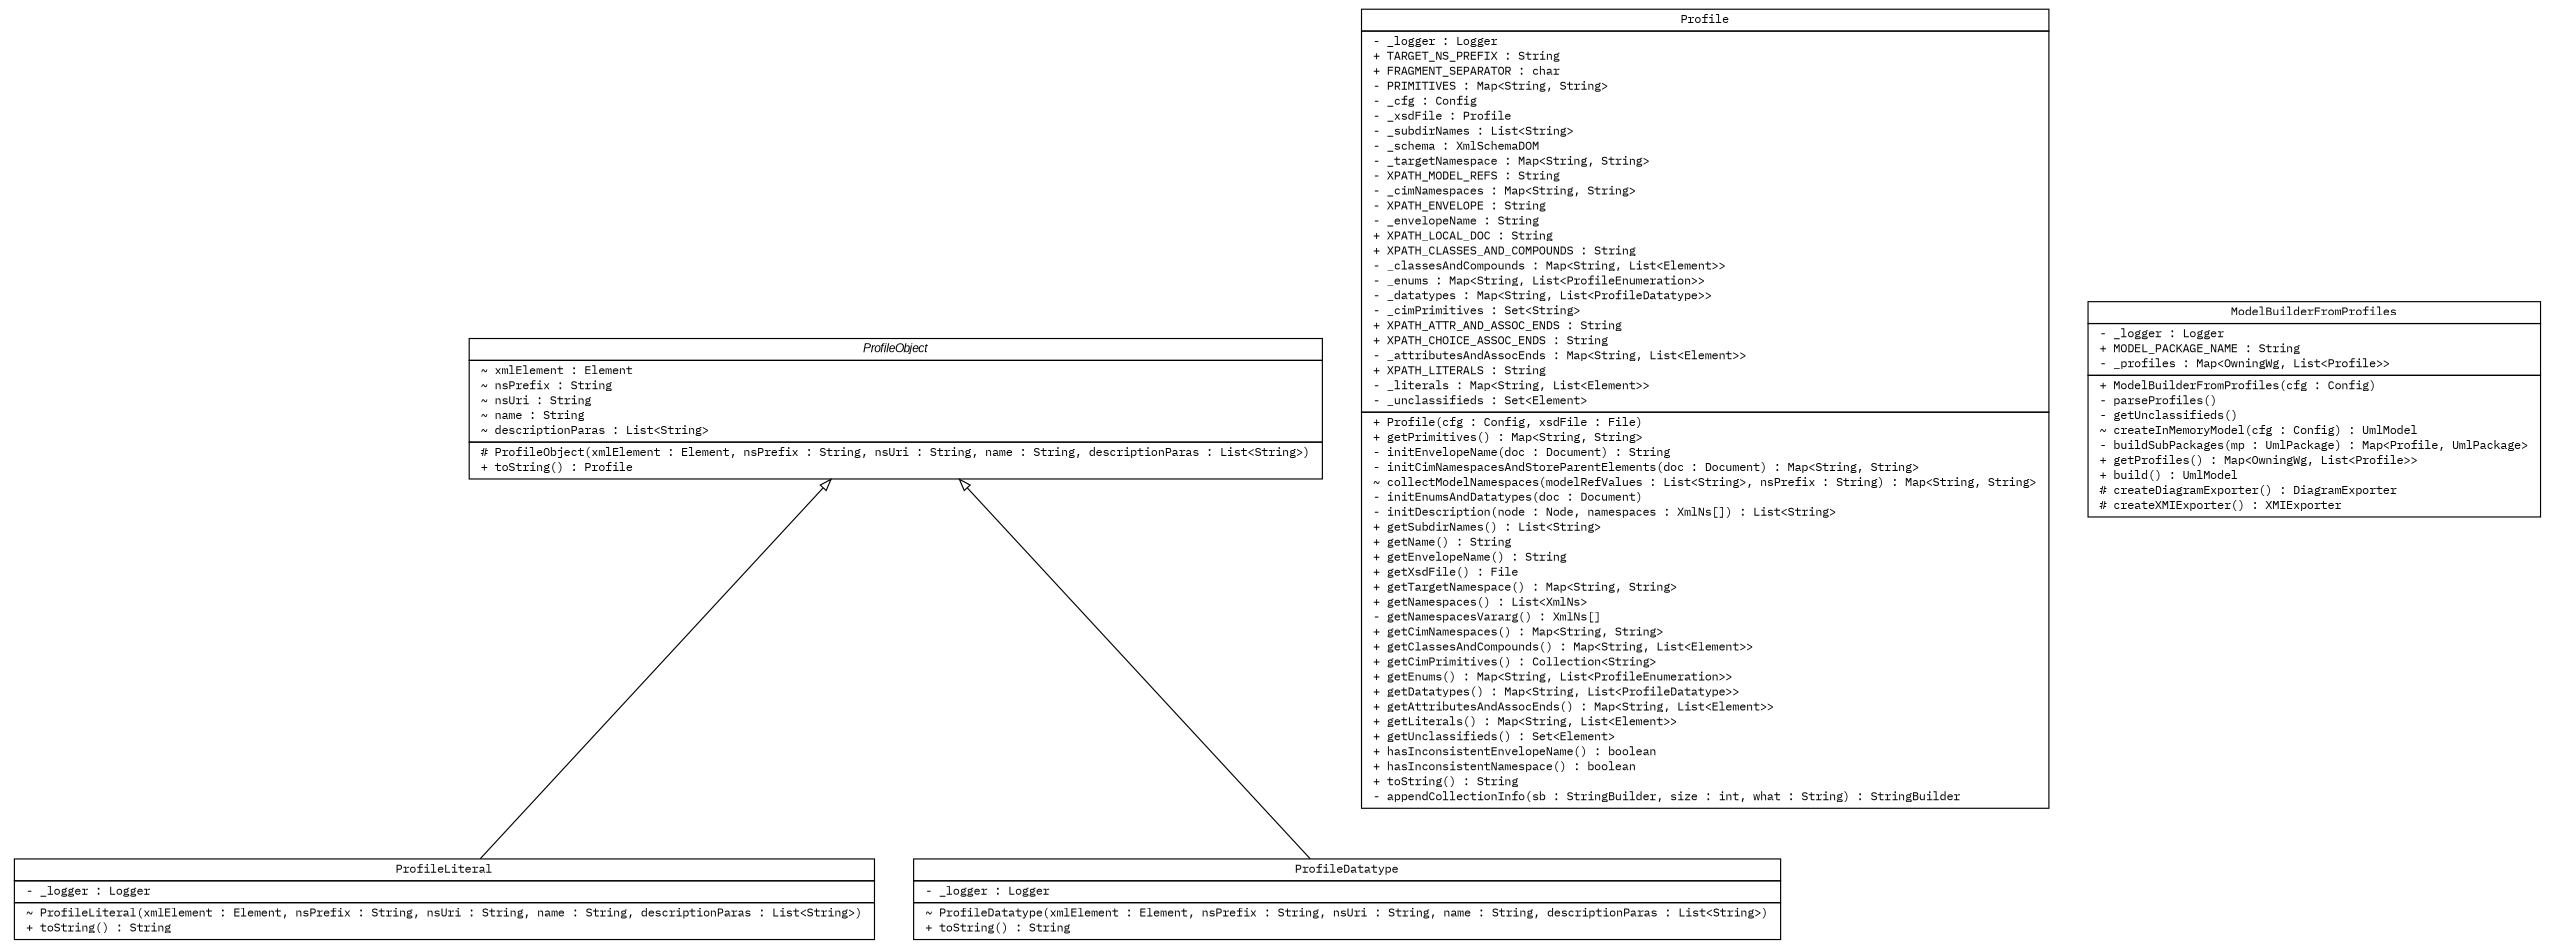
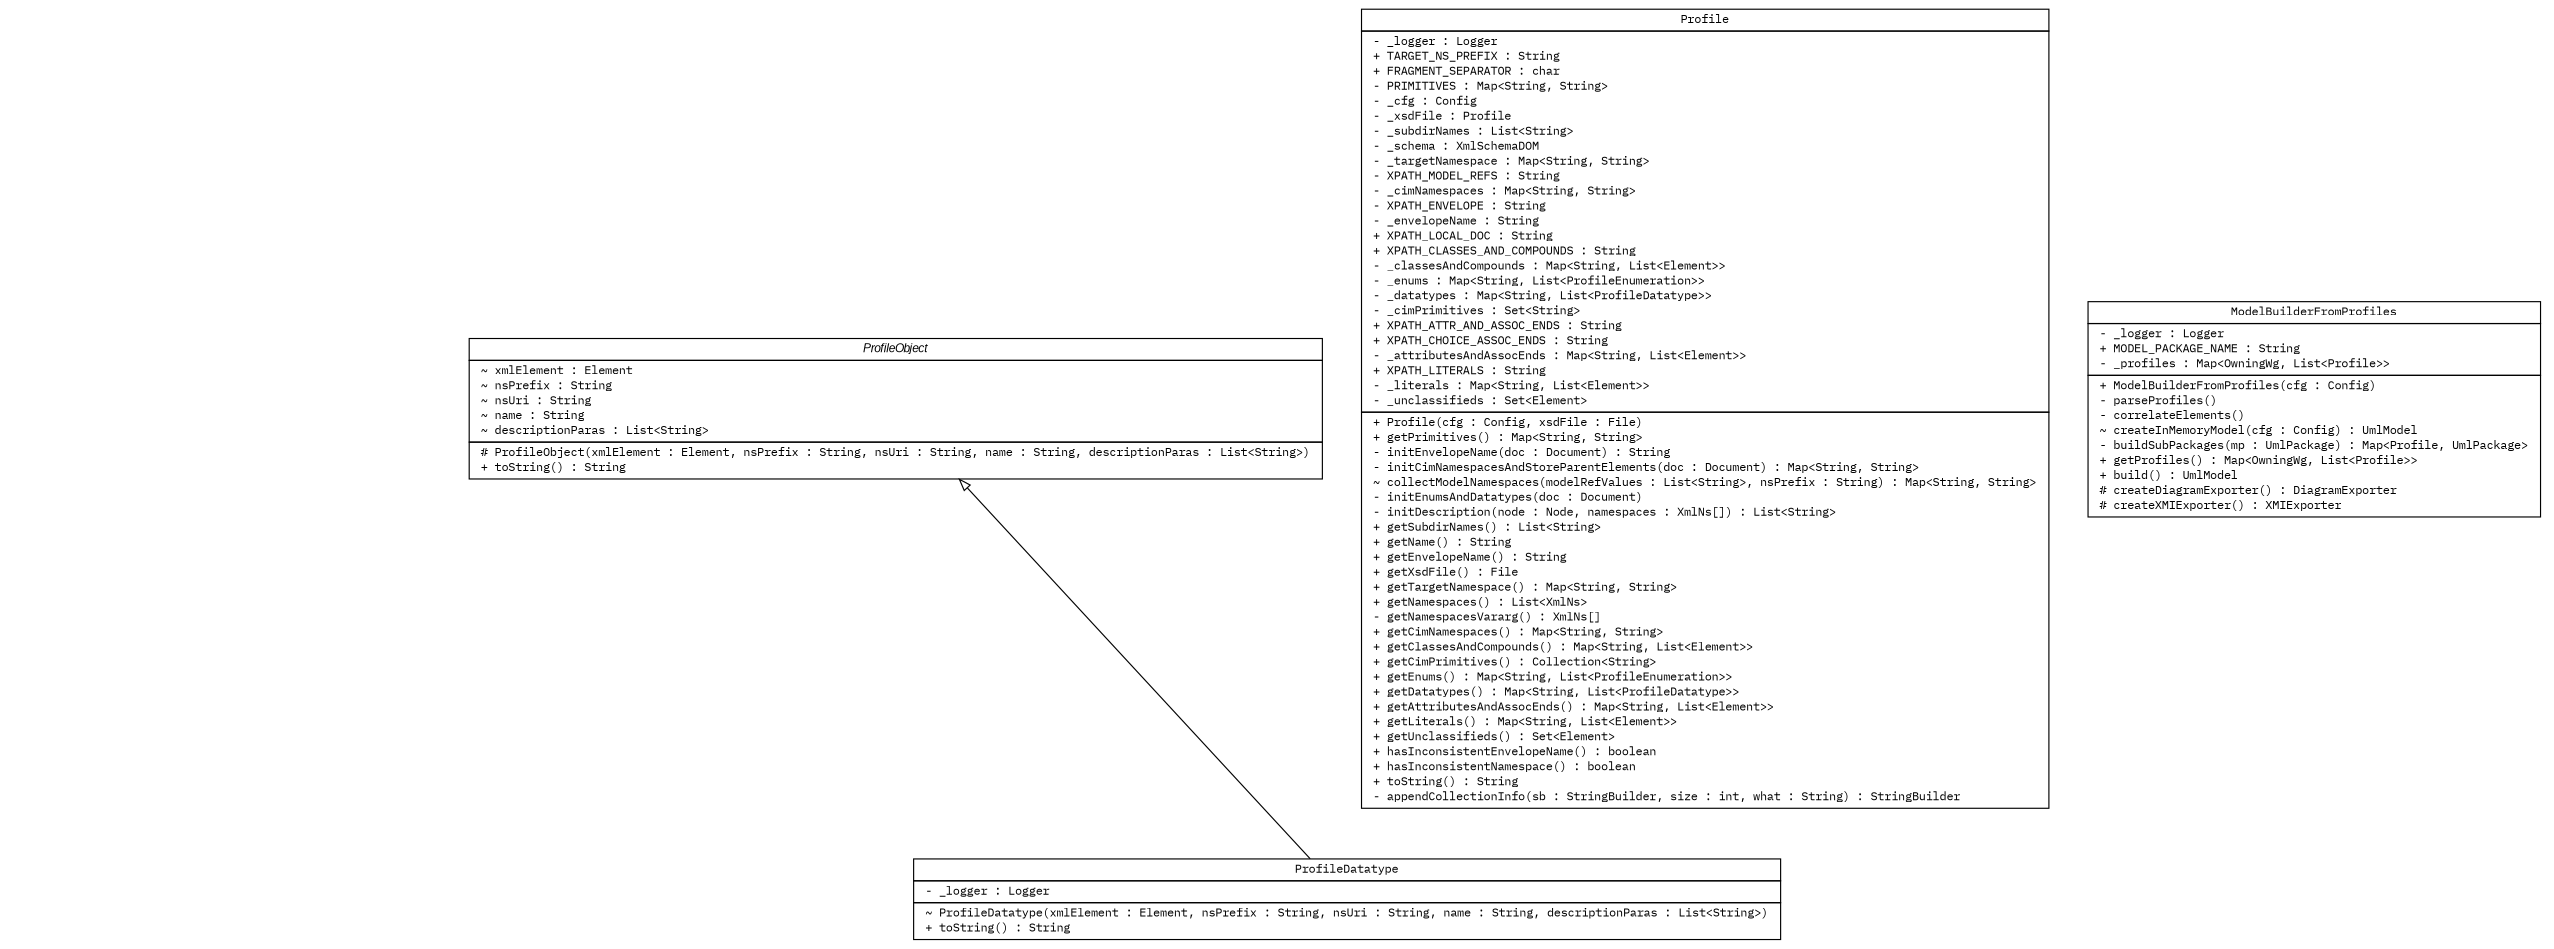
(2169, 416) -> (2173, 416)
(557, 467) -> (554, 467)
(444, 899) -> none
